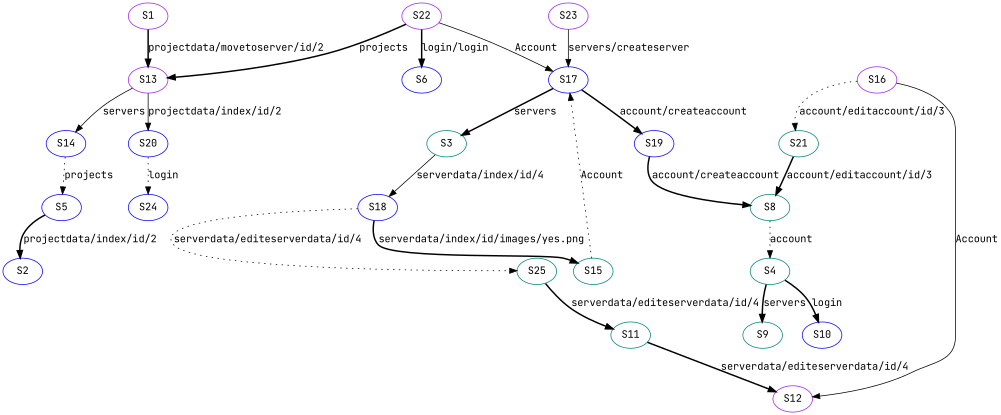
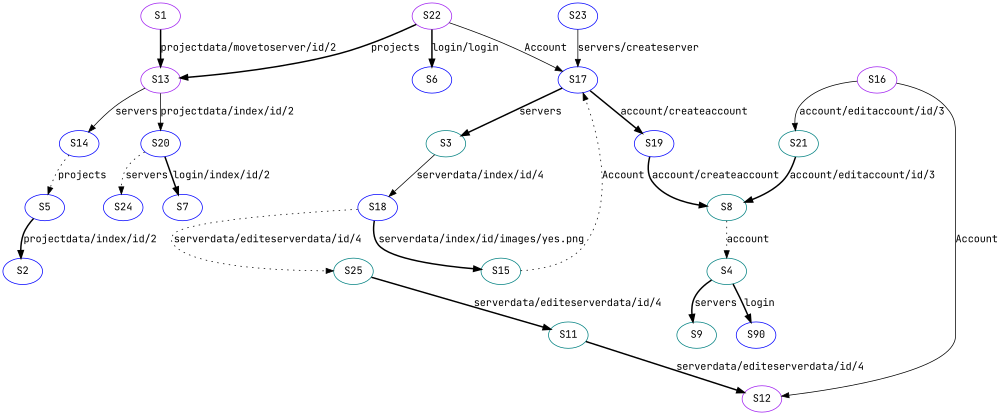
(568, 16) -> (578, 16)
(817, 92) -> (817, 92)
(164, 176) -> (147, 176)
none -> (183, 208)
(822, 335) -> (756, 335)
